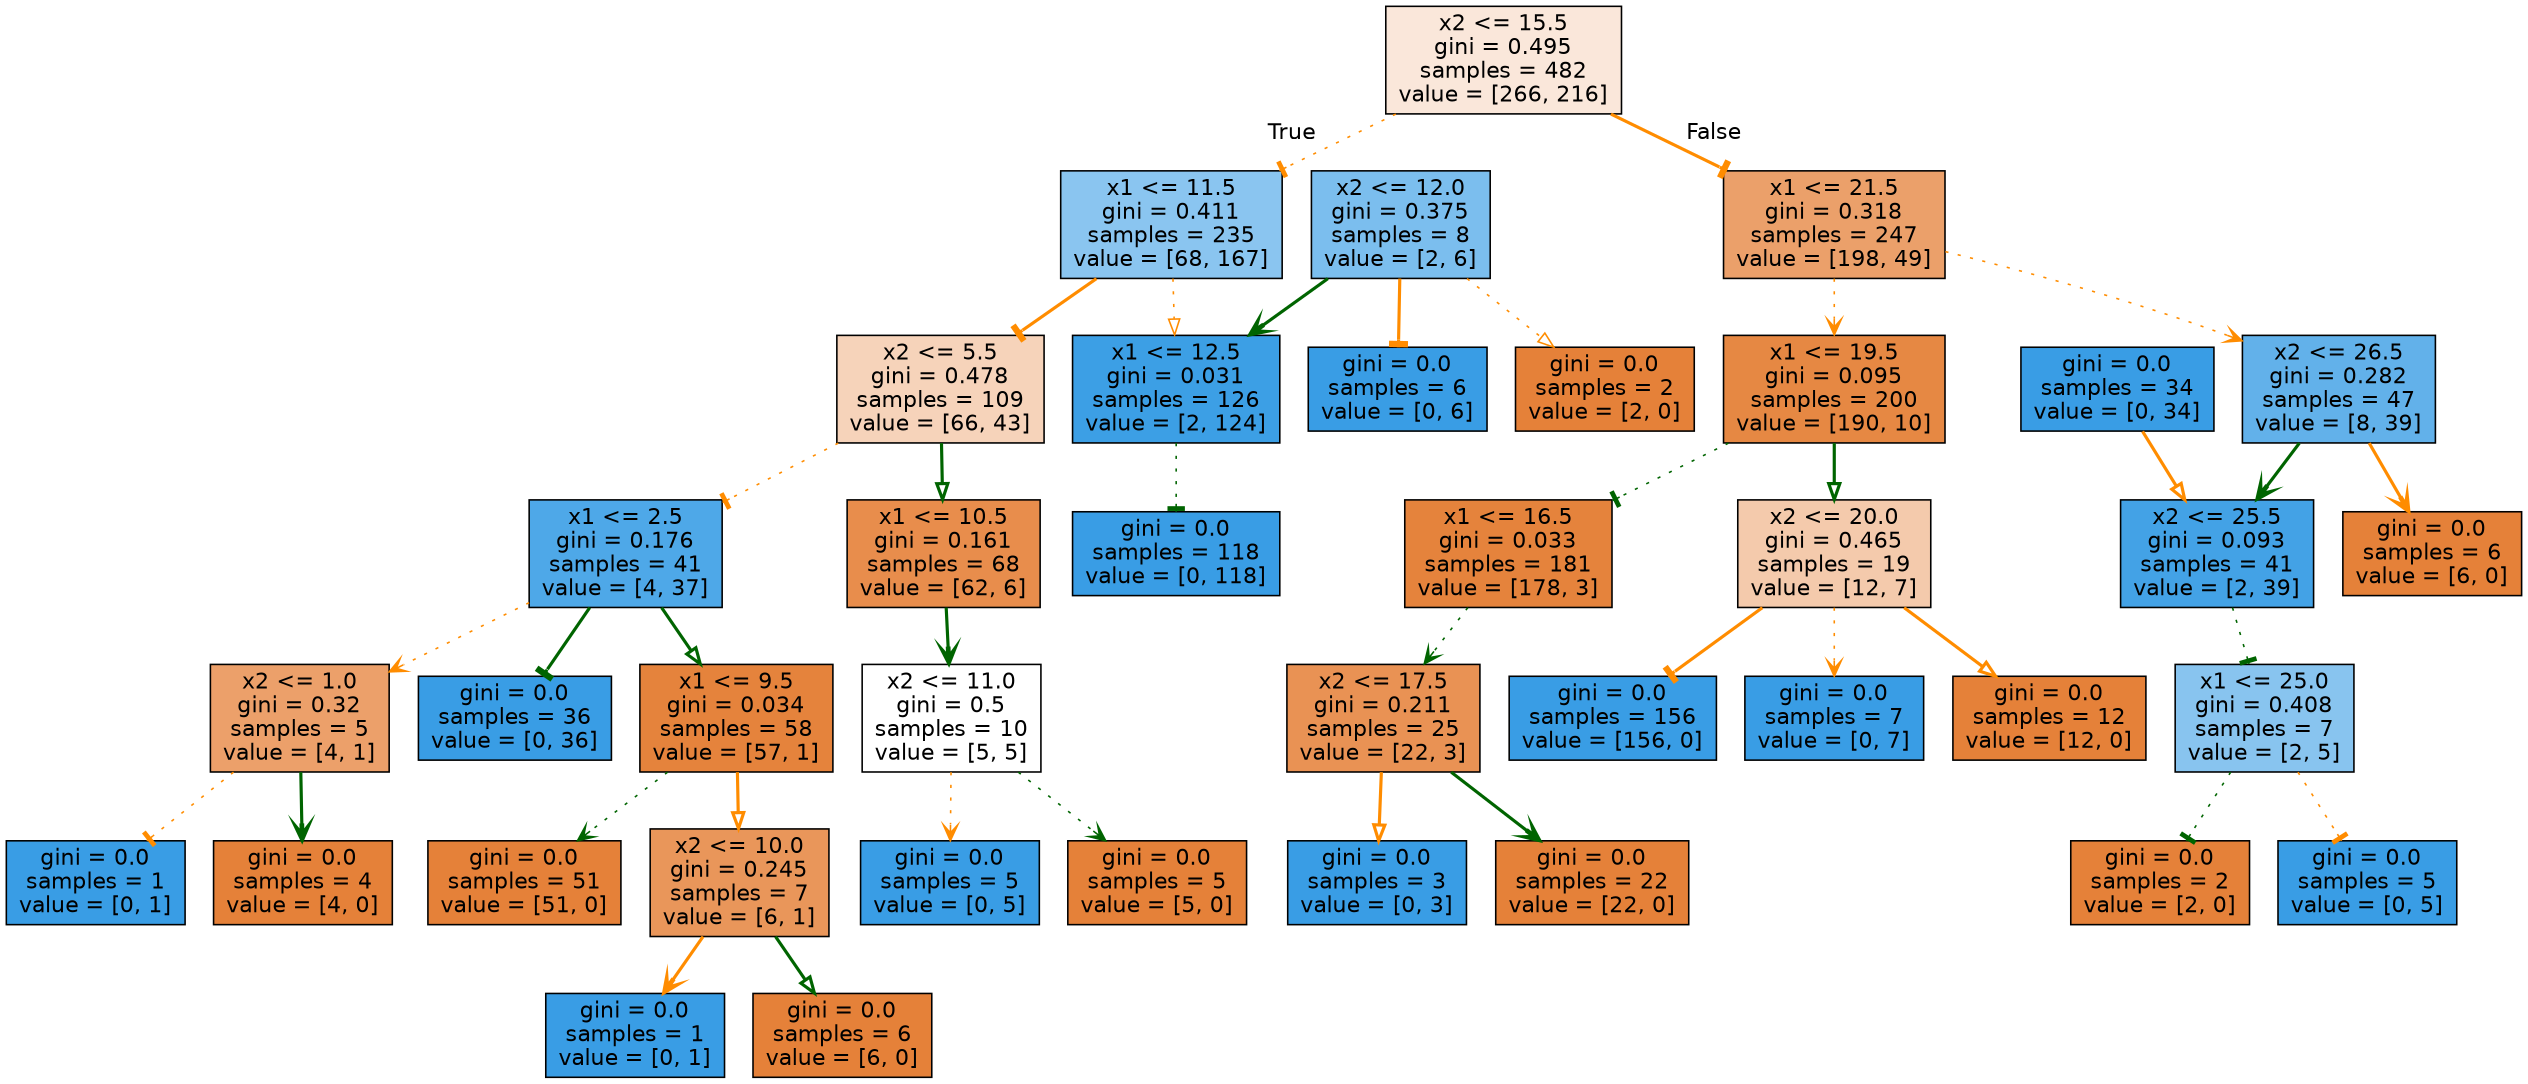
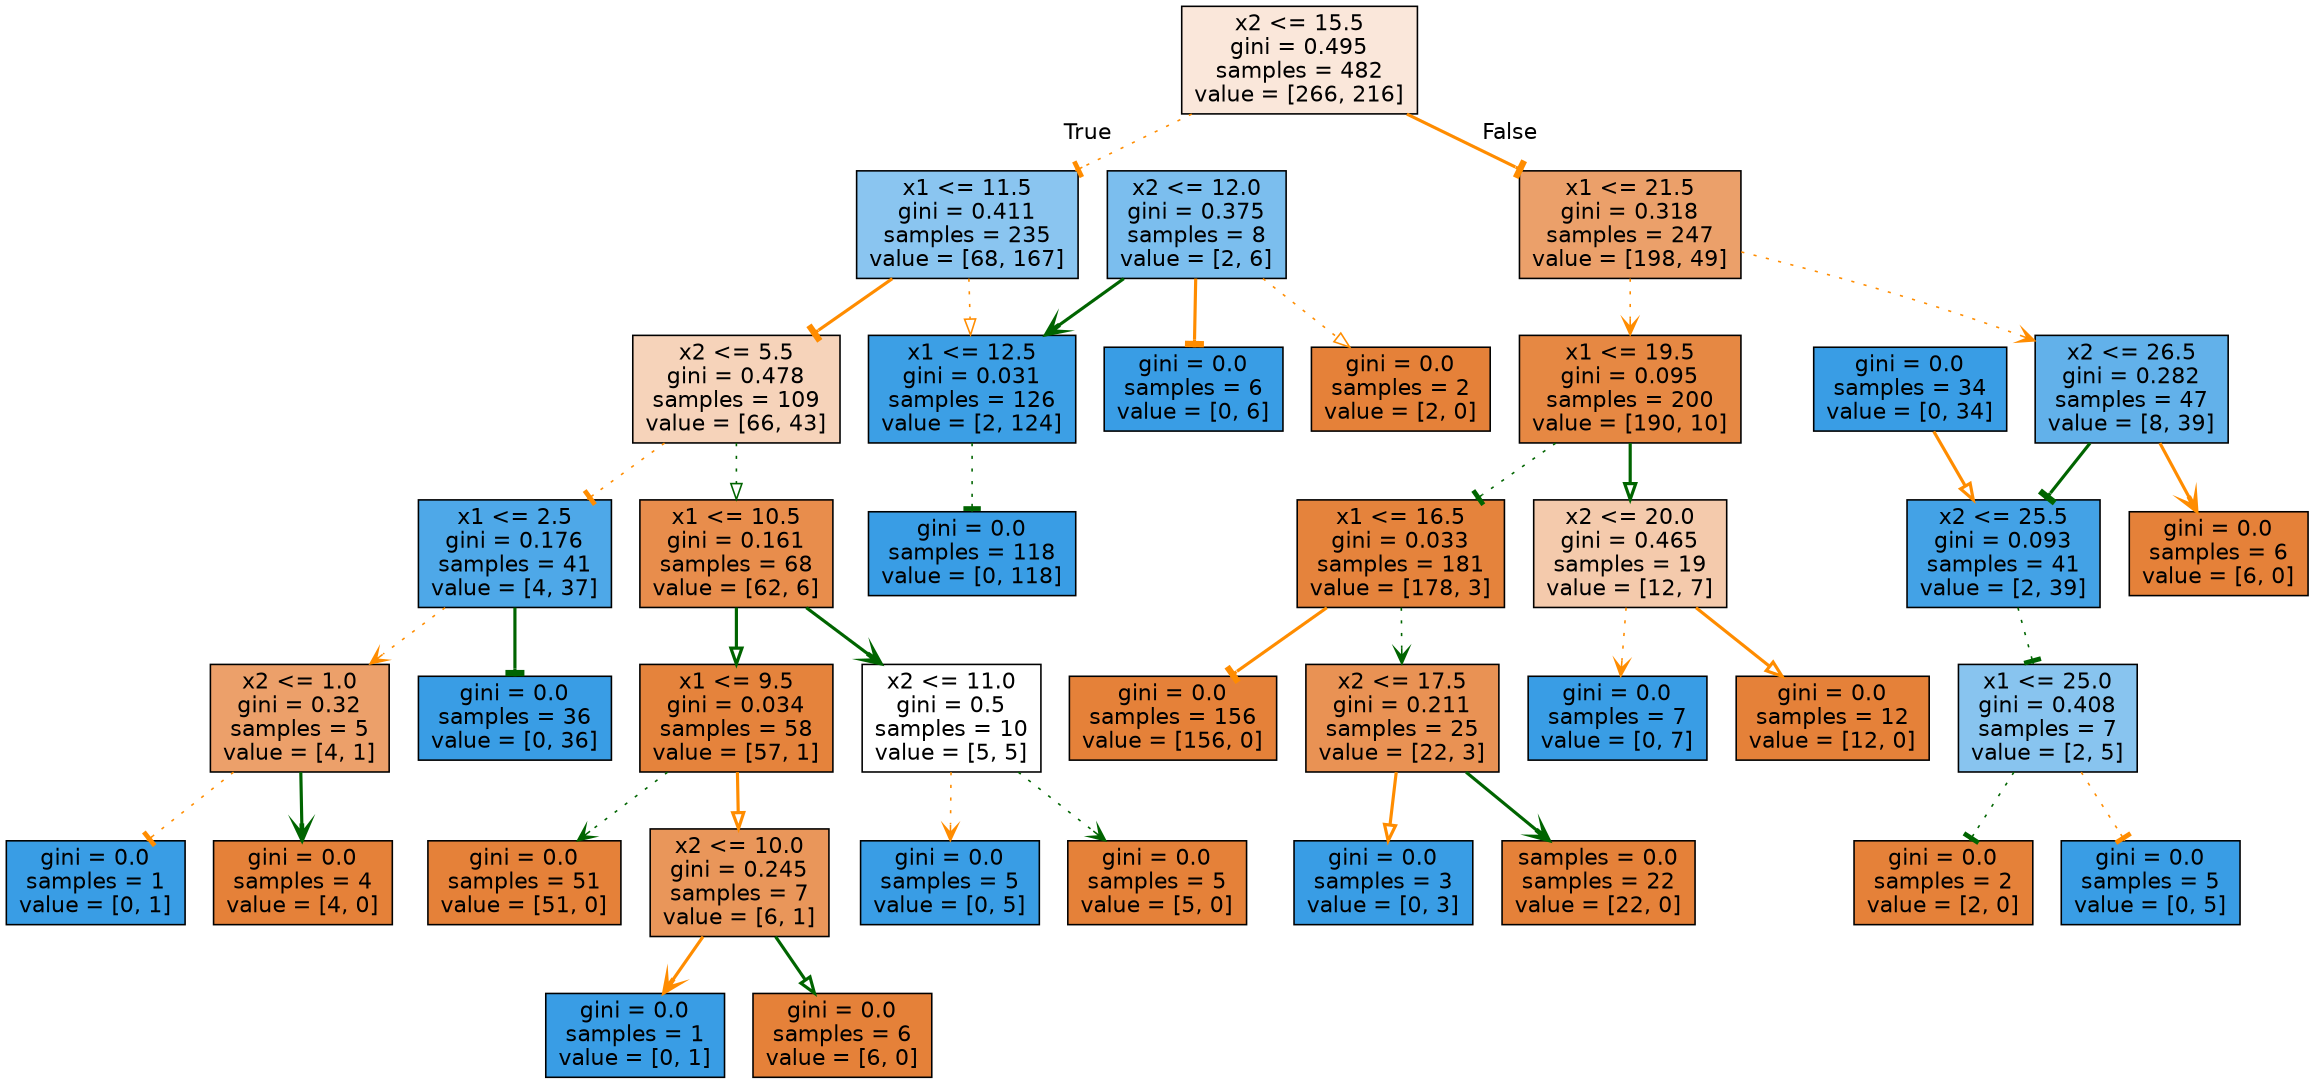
(942, 463) -> (736, 463)
(2283, 465) -> (2070, 468)
(676, 629) -> (736, 628)
(1719, 639) -> (1282, 639)
(1613, 718) -> (1173, 718)
(1592, 883) -> (1599, 883)
